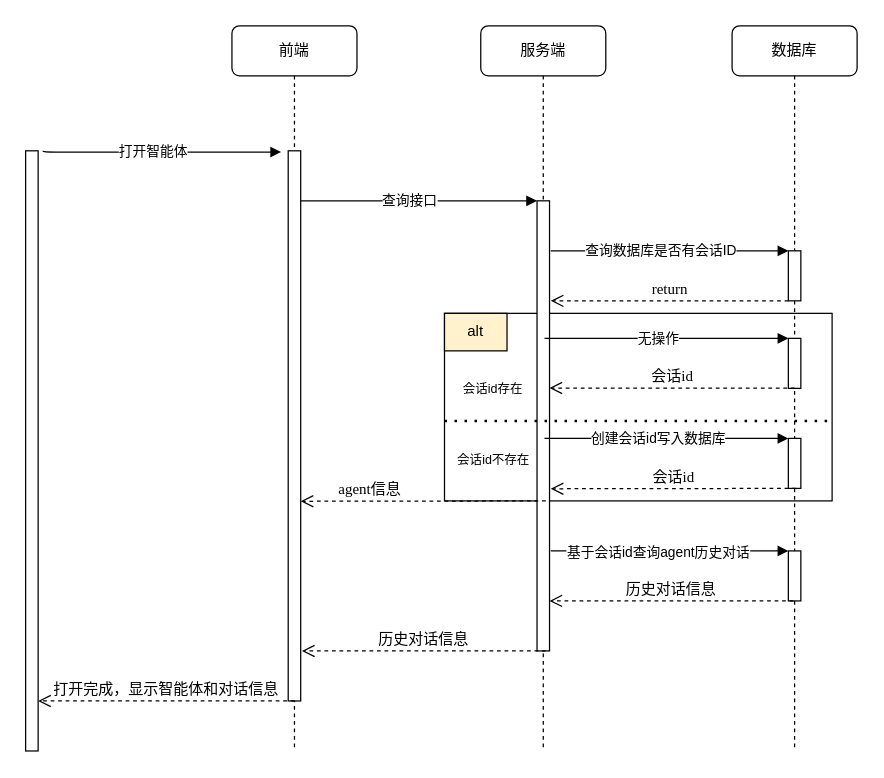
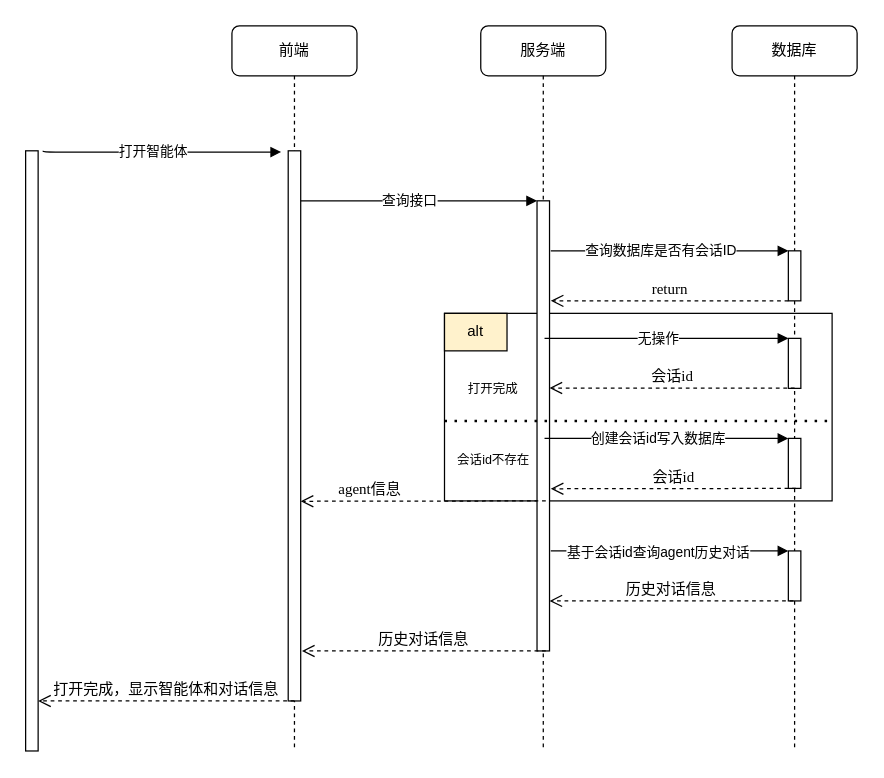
(493, 388) -> (493, 388)
